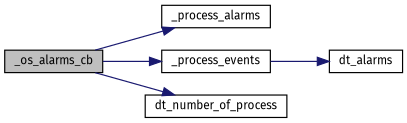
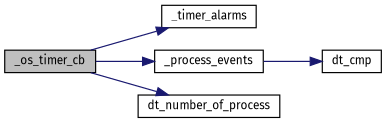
(216, 17) -> (209, 17)
(54, 61) -> (50, 61)
(366, 61) -> (352, 61)
